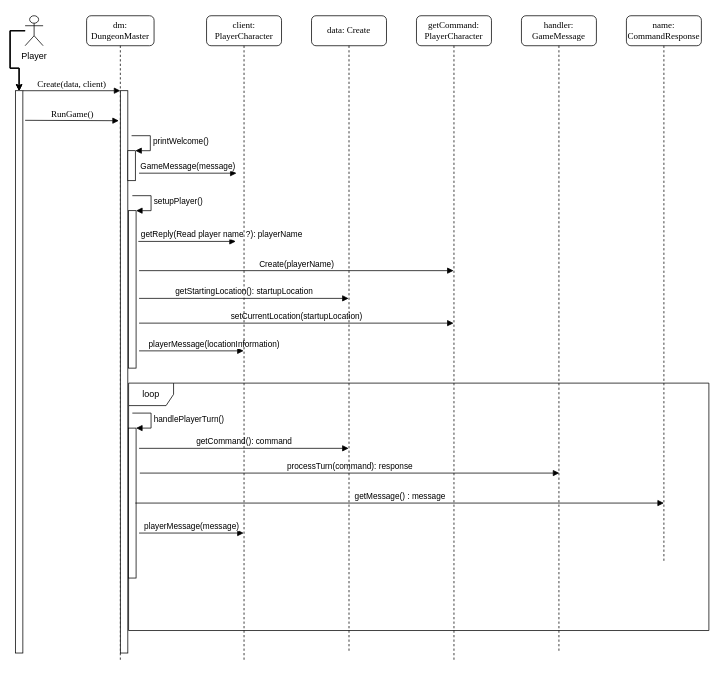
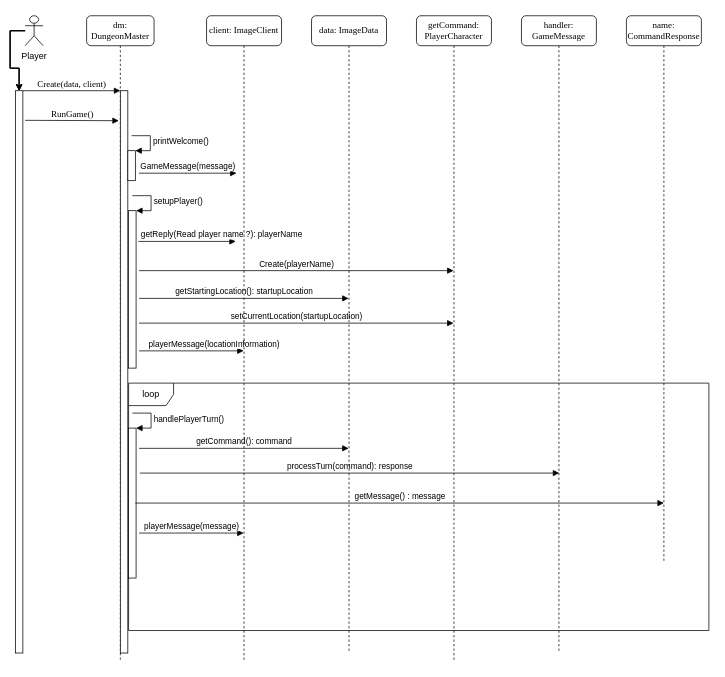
(244, 30) -> (244, 30)
(349, 30) -> (349, 30)
